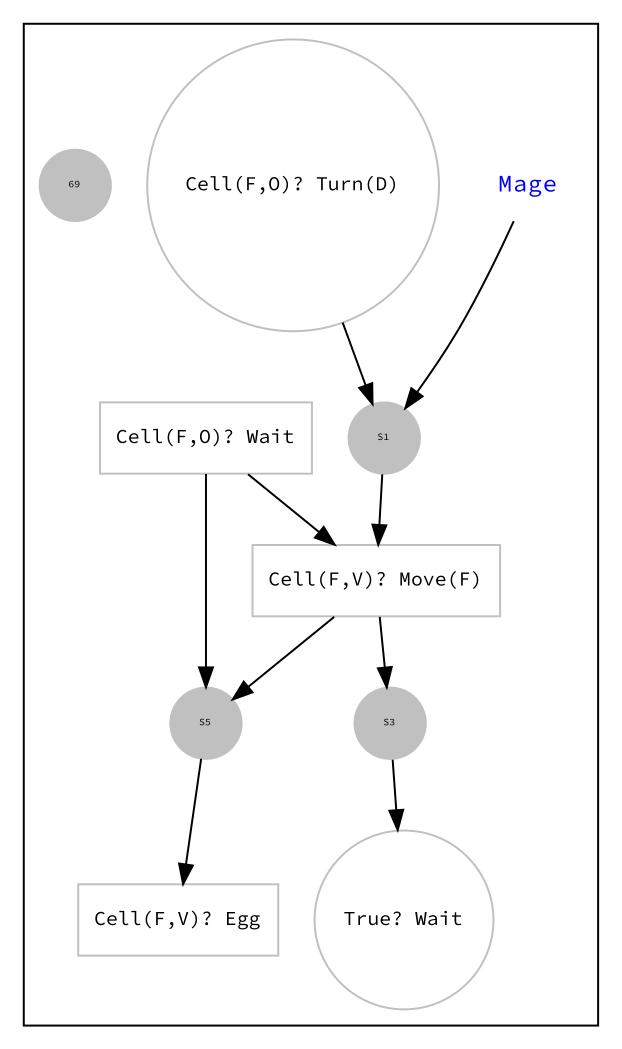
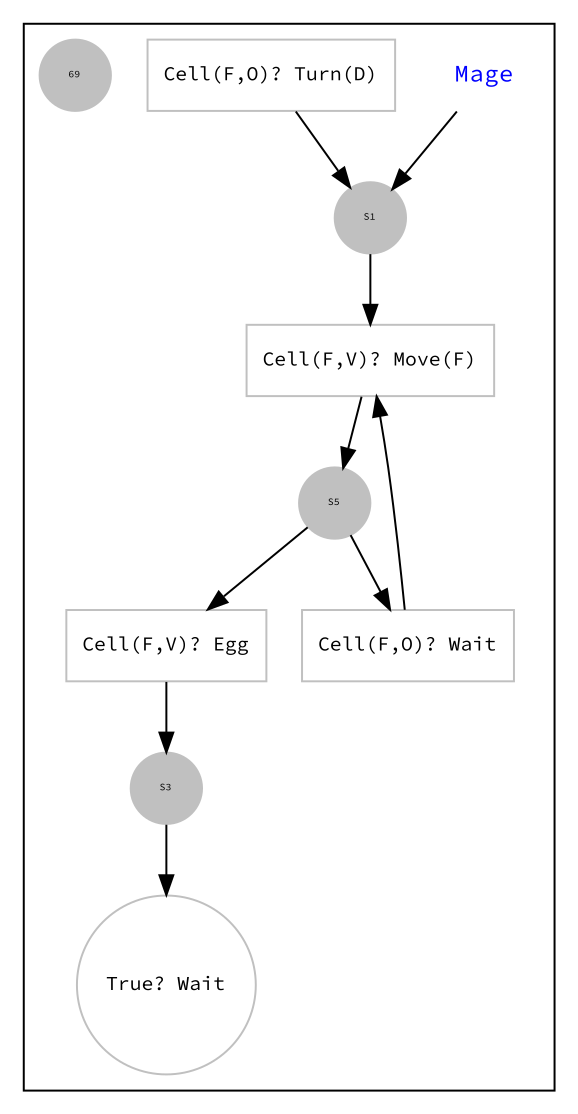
(293, 185) -> (271, 75)
(206, 570) -> (366, 564)
(382, 642) -> (166, 707)
